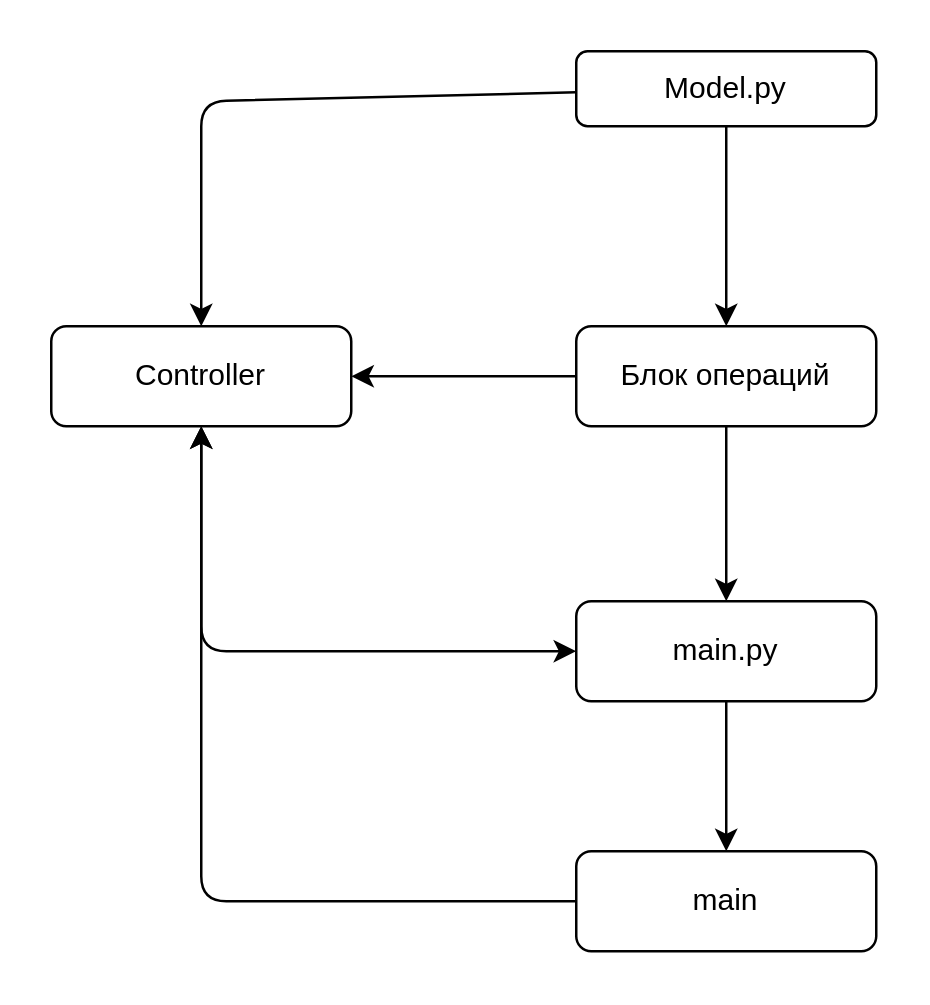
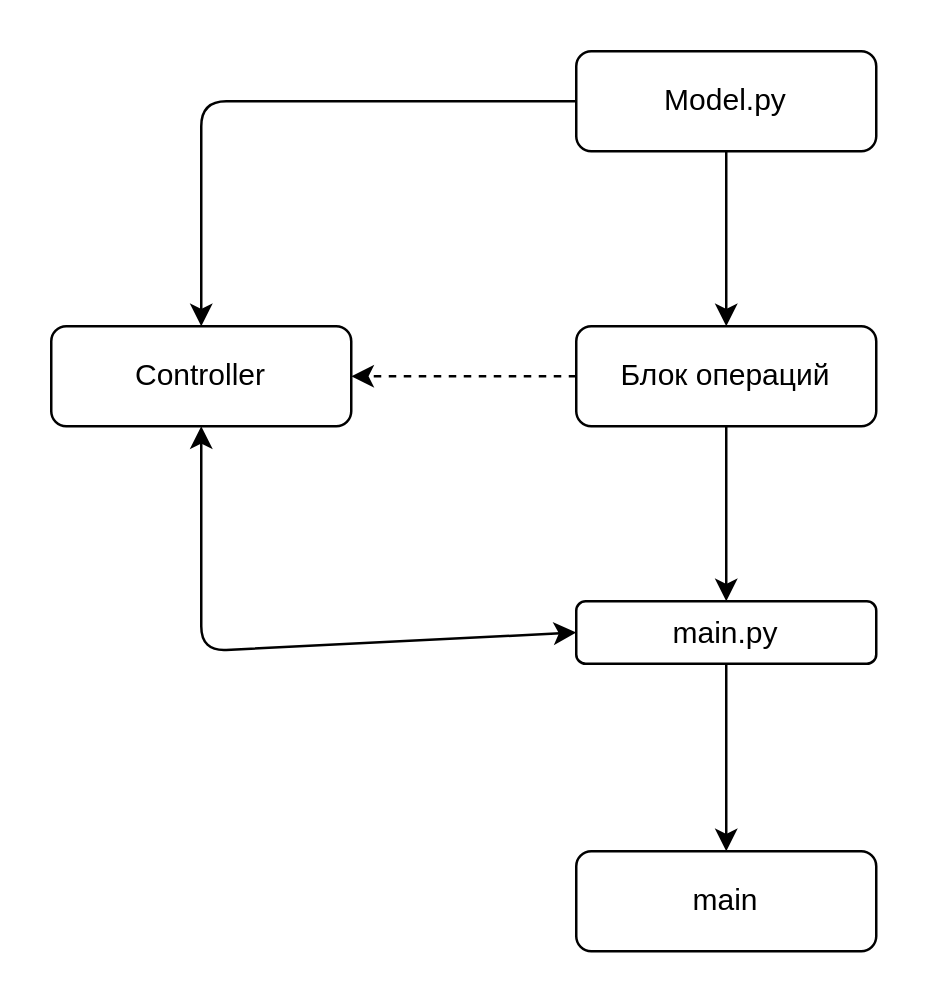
(726, 89) -> (726, 101)
(469, 376) -> (469, 376)
(726, 651) -> (726, 633)
(268, 901) -> none
